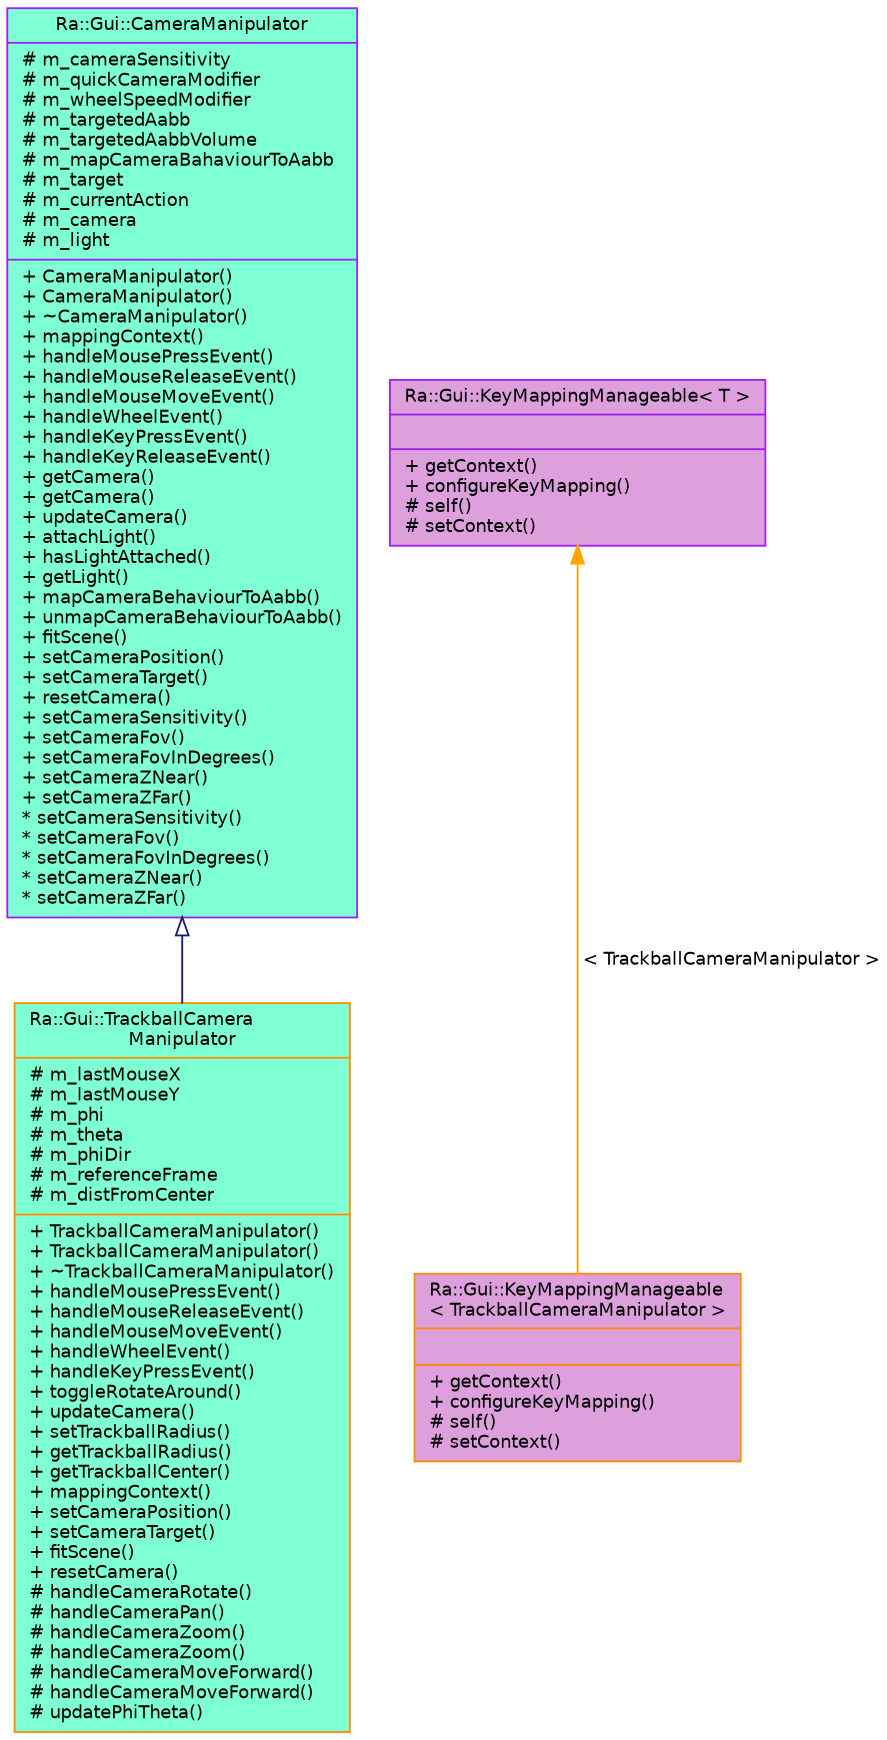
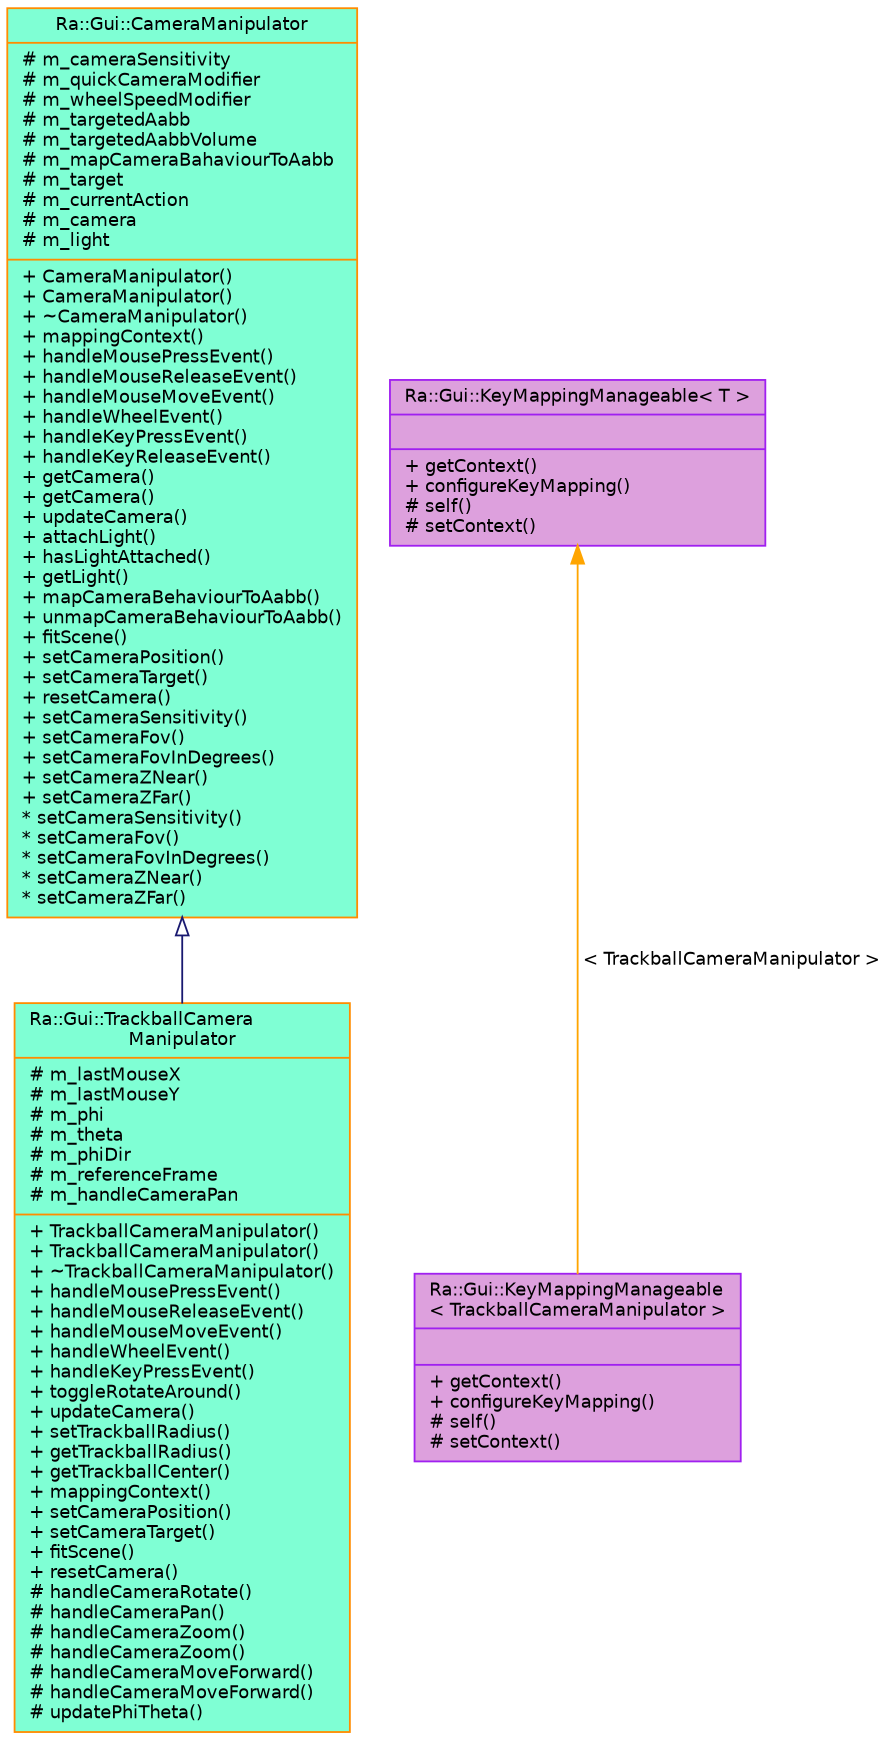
(182, 463) -> (182, 463)
(122, 1195) -> (134, 1195)
(578, 1368) -> (578, 1368)
